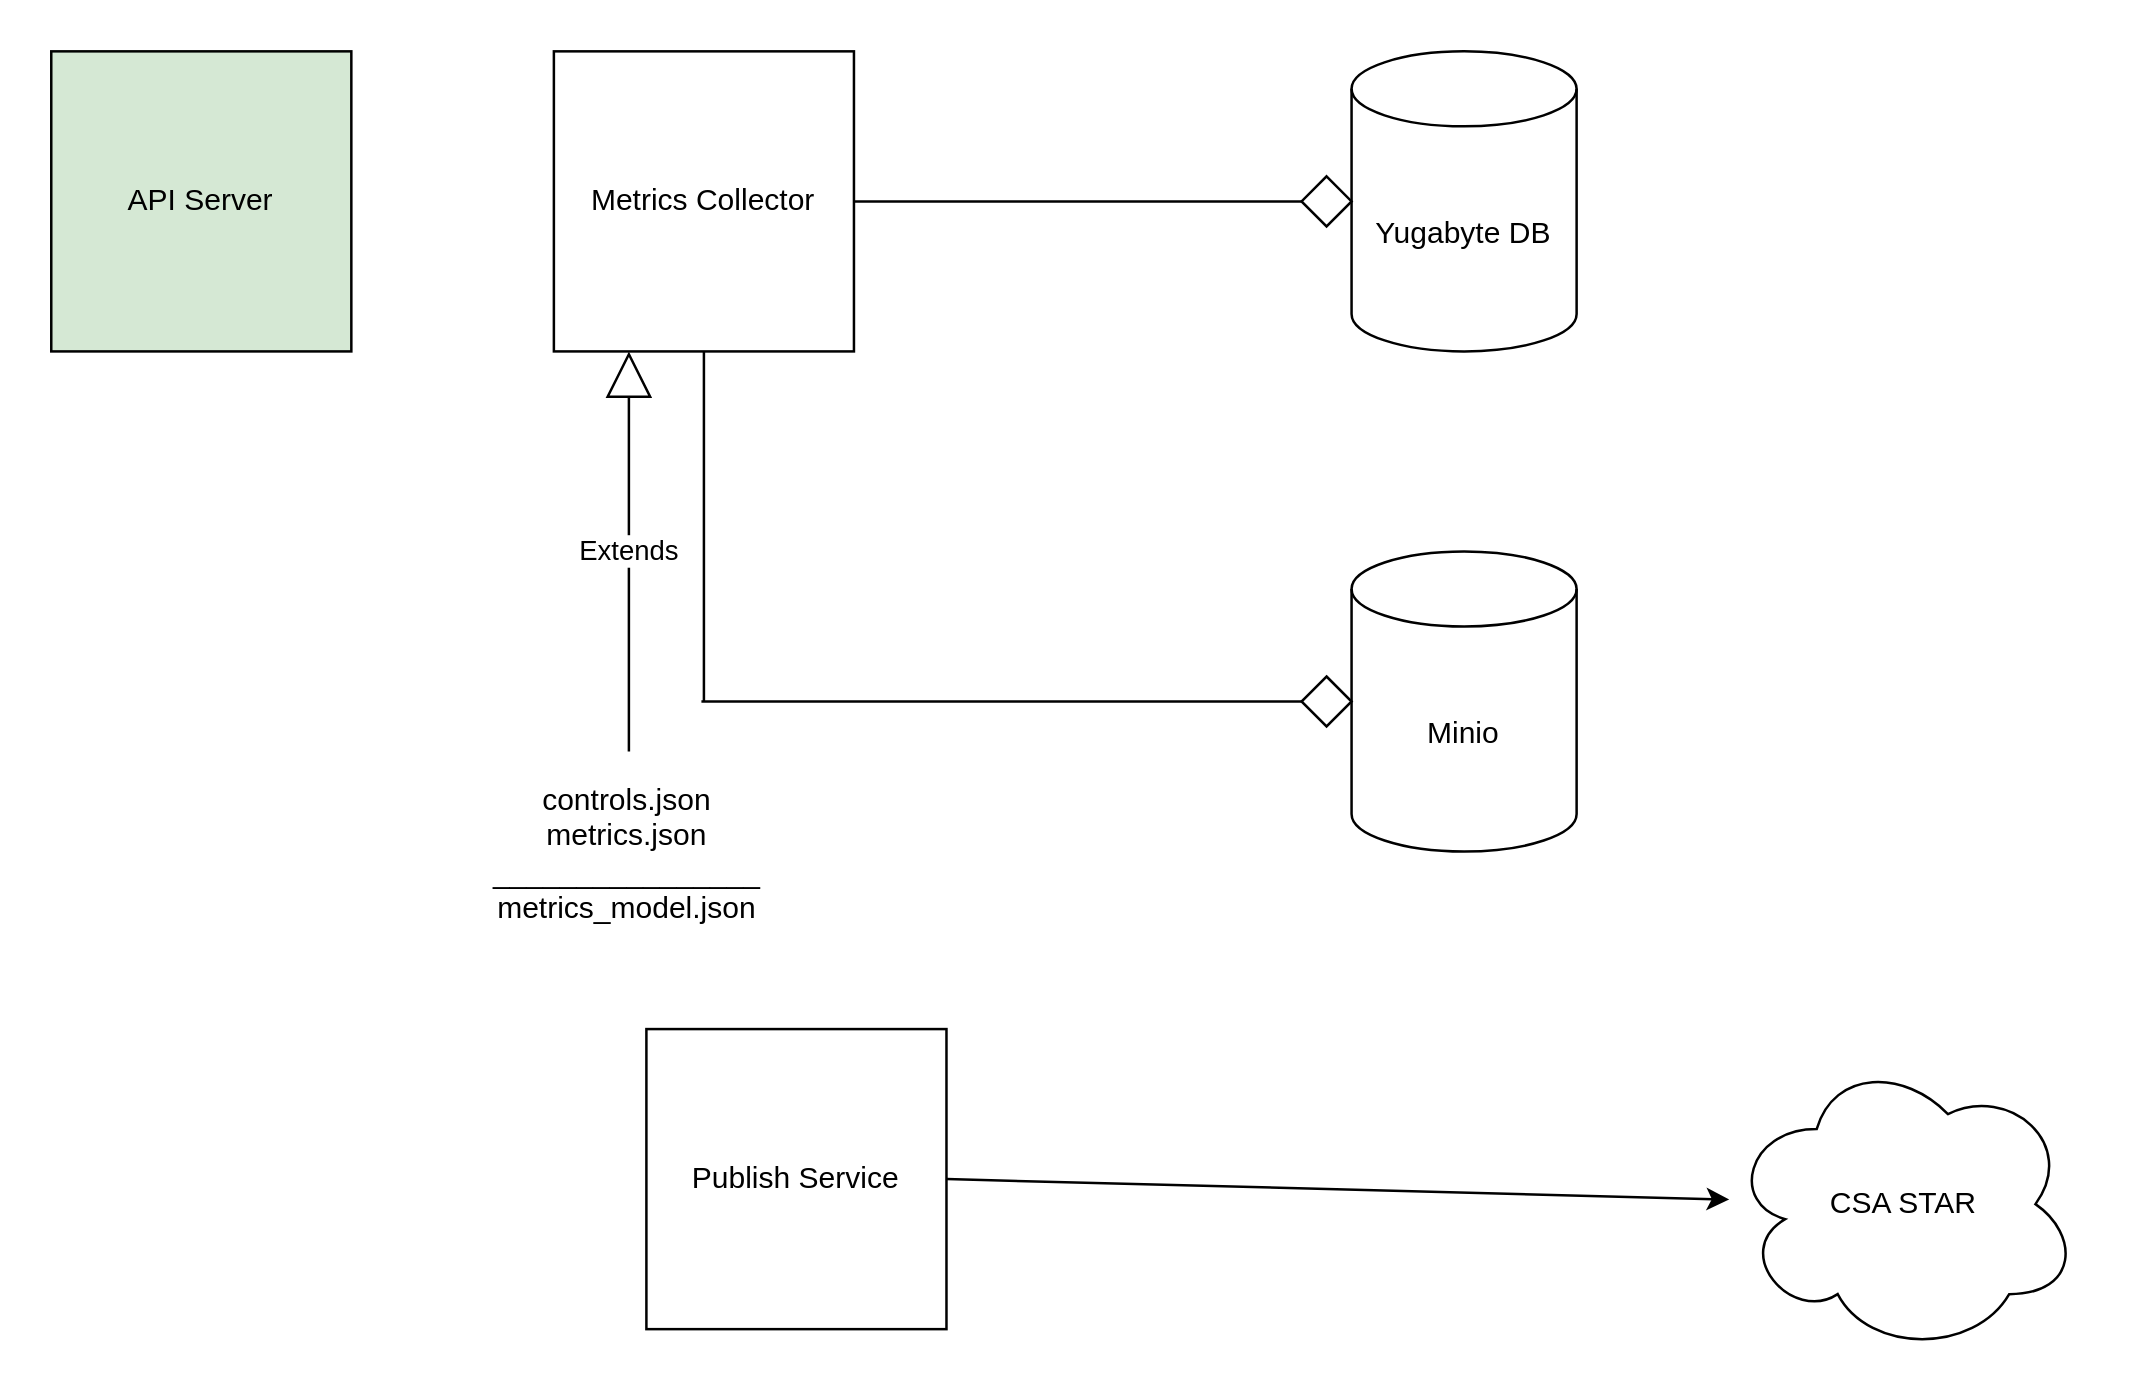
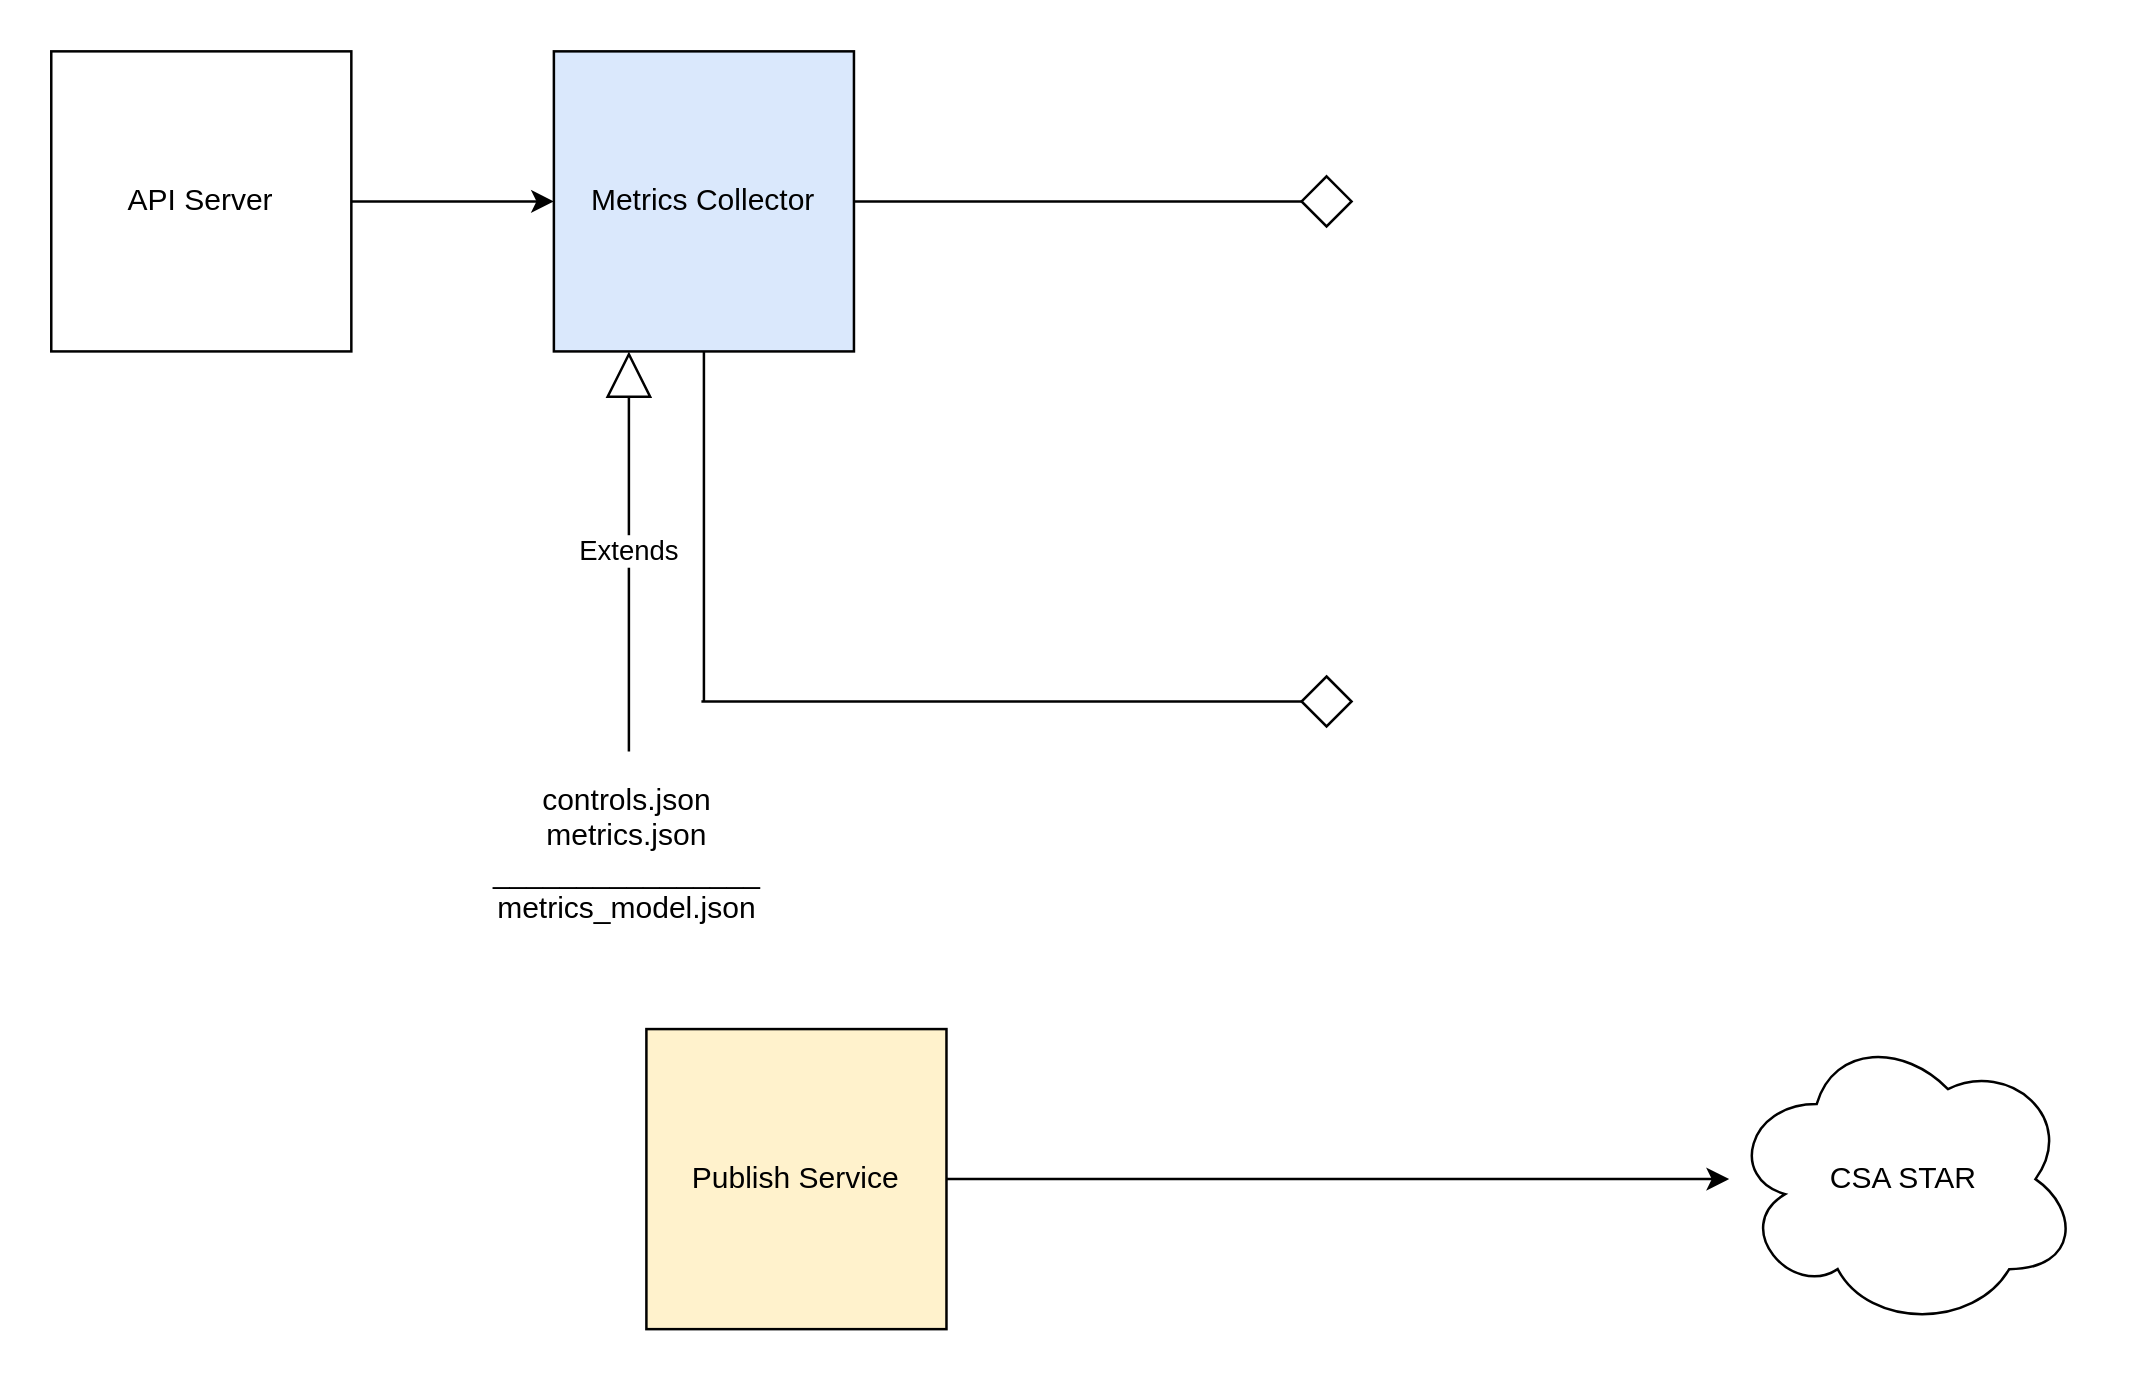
(201, 201) -> (201, 201)
none -> (445, 201)
(704, 201) -> (704, 201)
(1464, 201) -> none
(1464, 701) -> none
(796, 1179) -> (796, 1179)
(1904, 1204) -> (1904, 1179)
